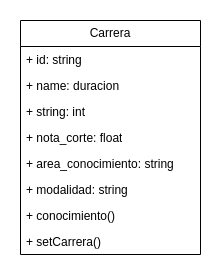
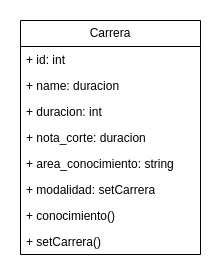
(59, 61) -> (49, 61)
(62, 113) -> (69, 113)
(84, 139) -> (94, 139)
(81, 191) -> (96, 191)
